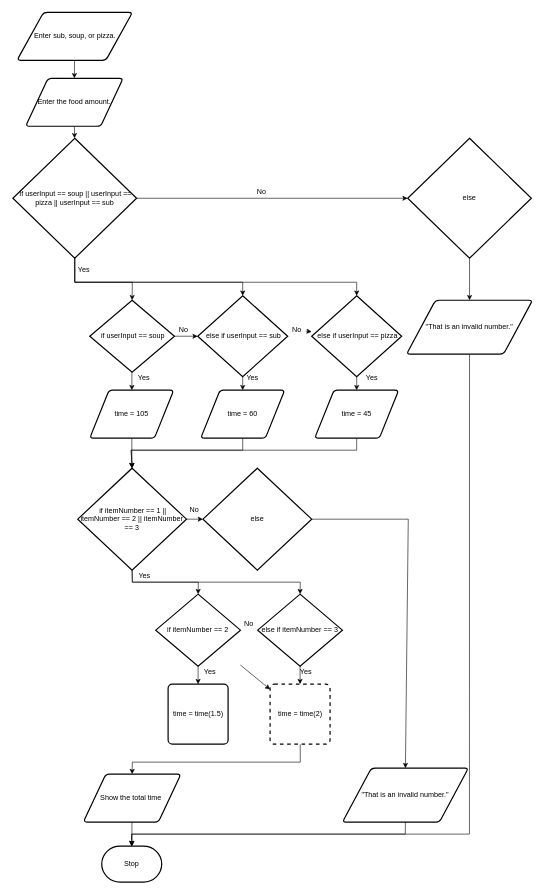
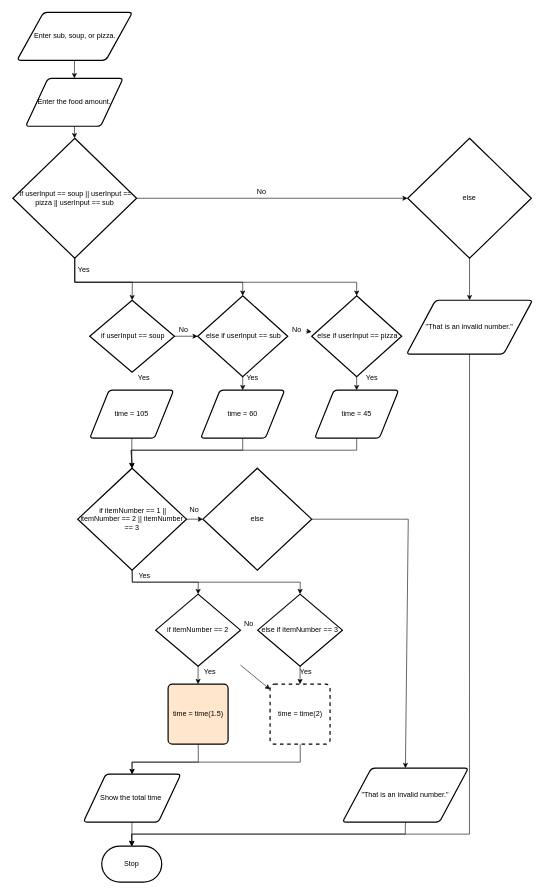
(132, 384) -> none
(198, 714) -> (198, 714)
none -> (198, 752)
